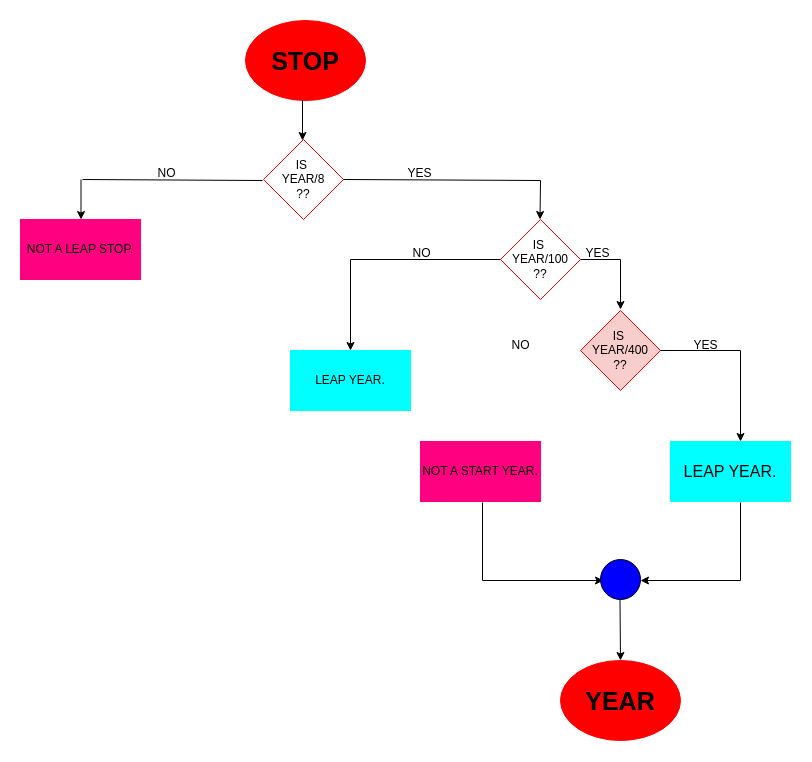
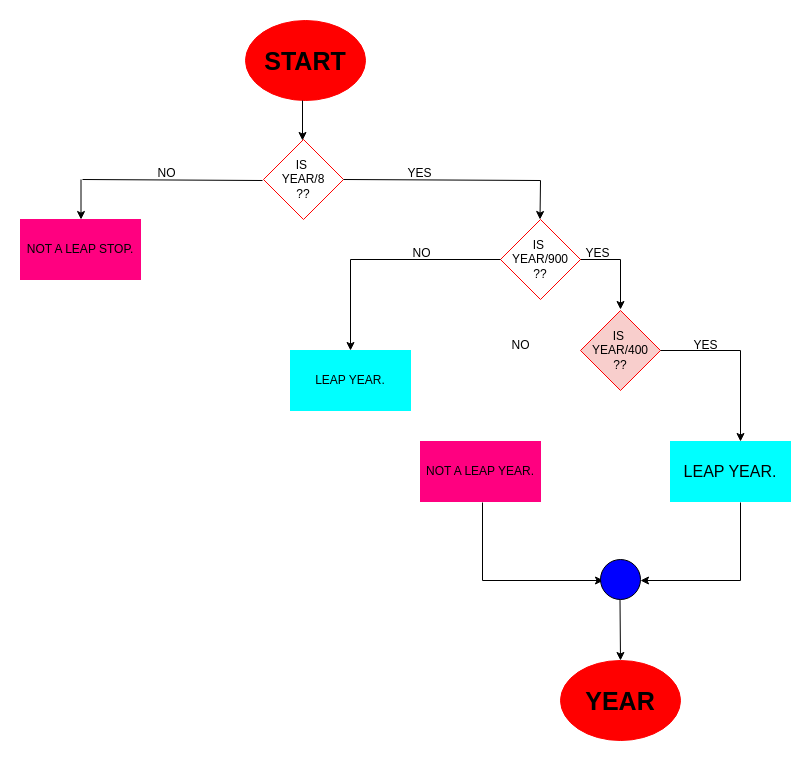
(306, 61) -> (306, 61)
(541, 260) -> (541, 260)
(481, 472) -> (481, 472)
